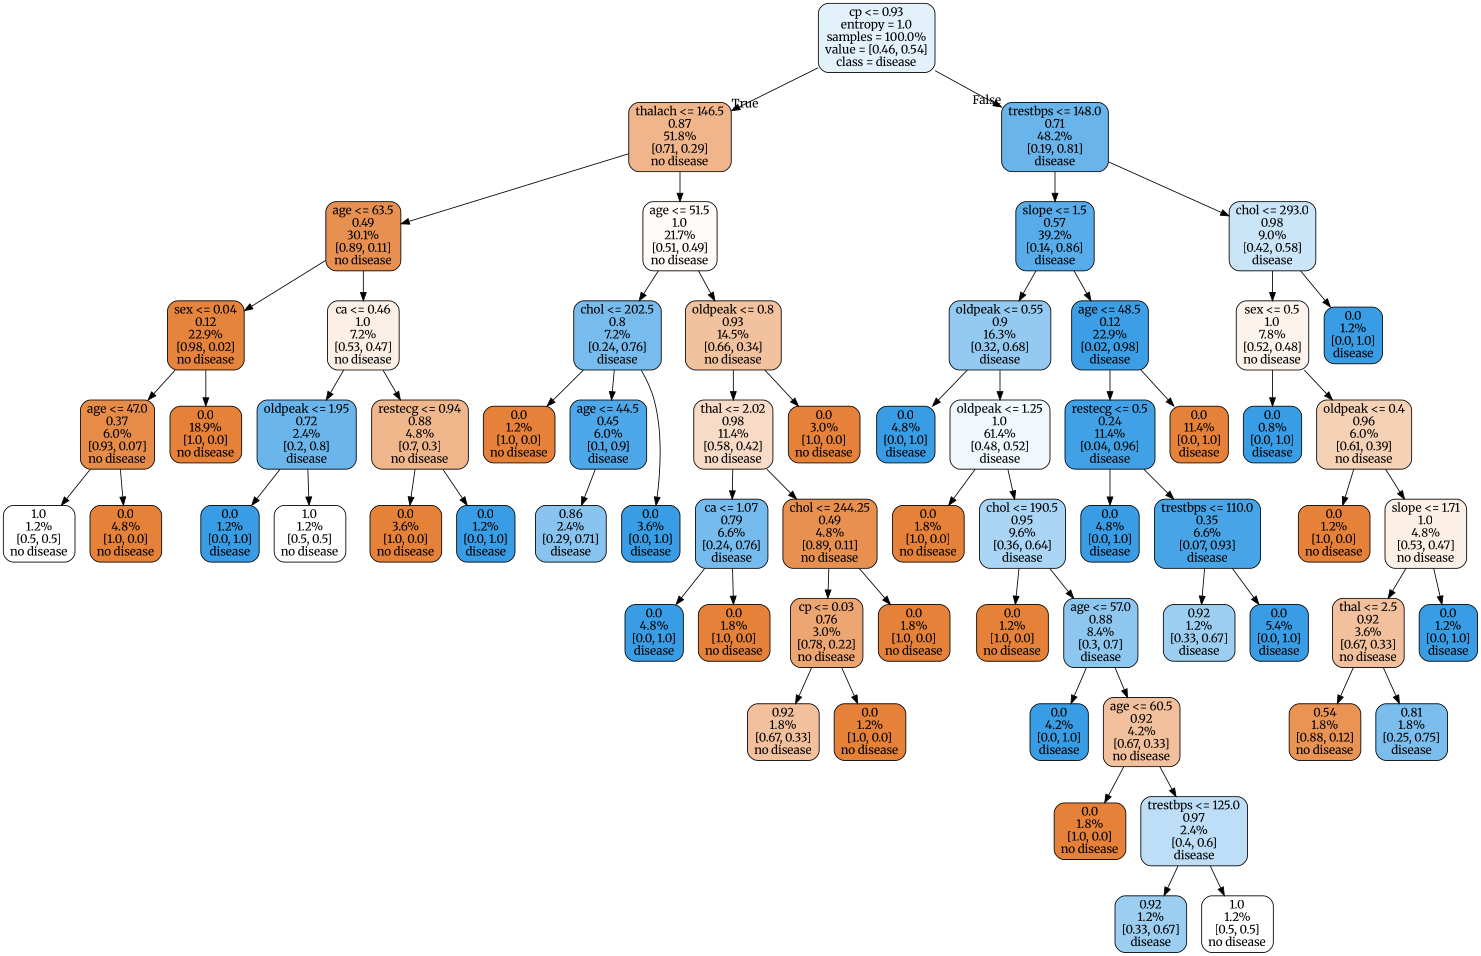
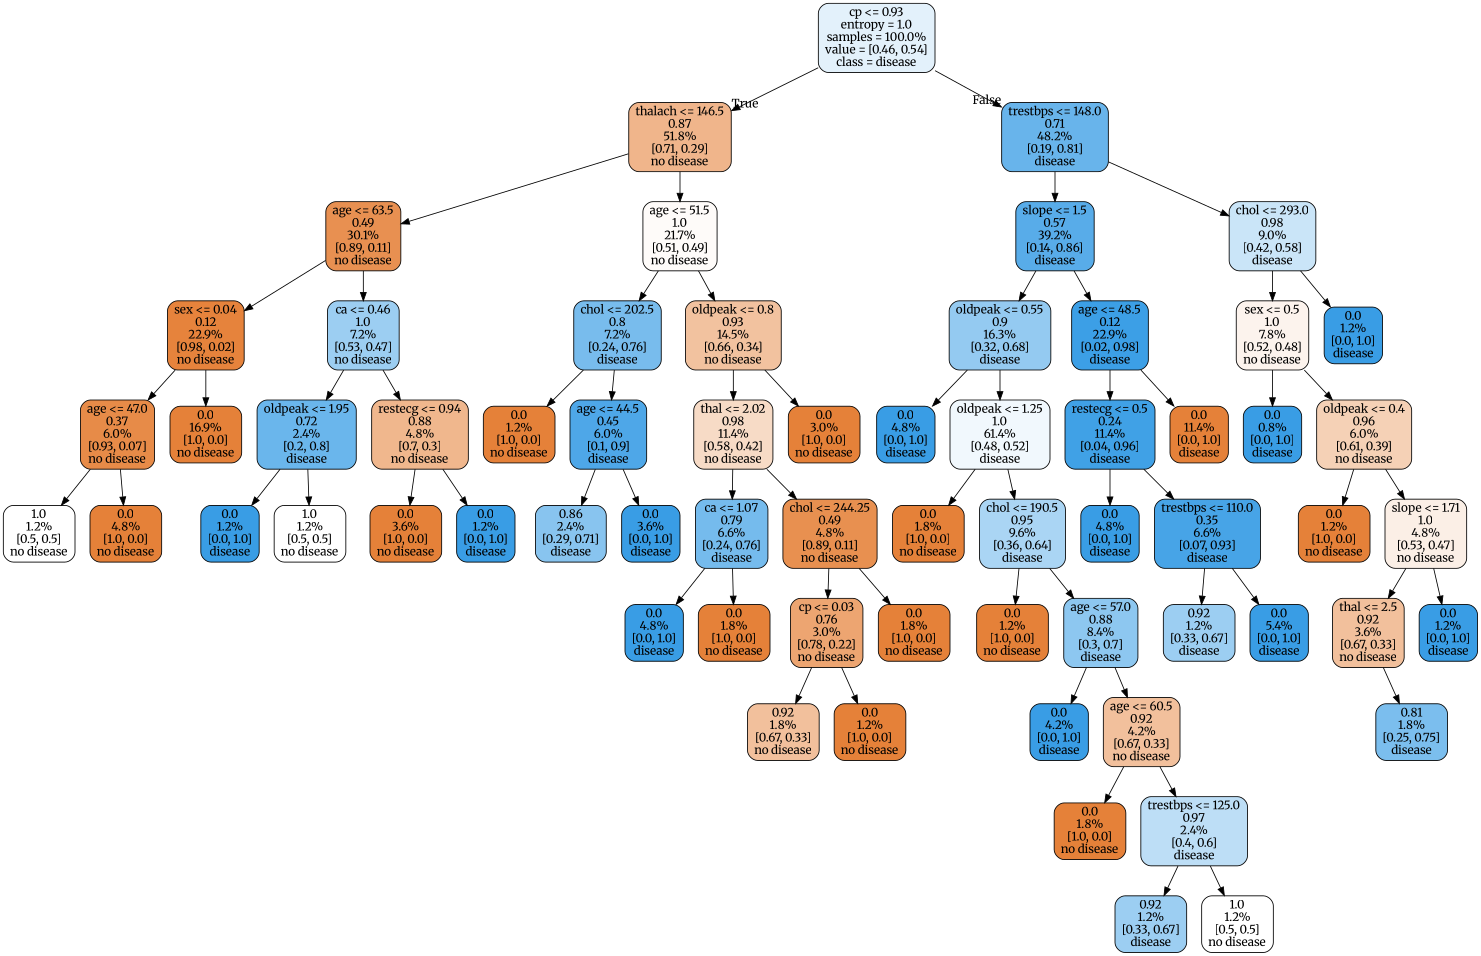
(363, 335) -> (363, 335)
(659, 432) -> (629, 483)
(206, 435) -> (206, 435)
(1325, 732) -> none
